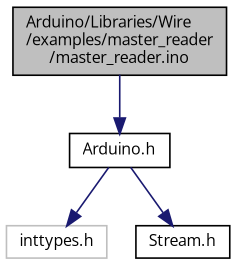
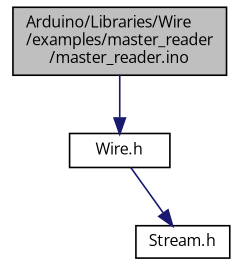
(120, 150) -> (120, 150)
(57, 242) -> none
